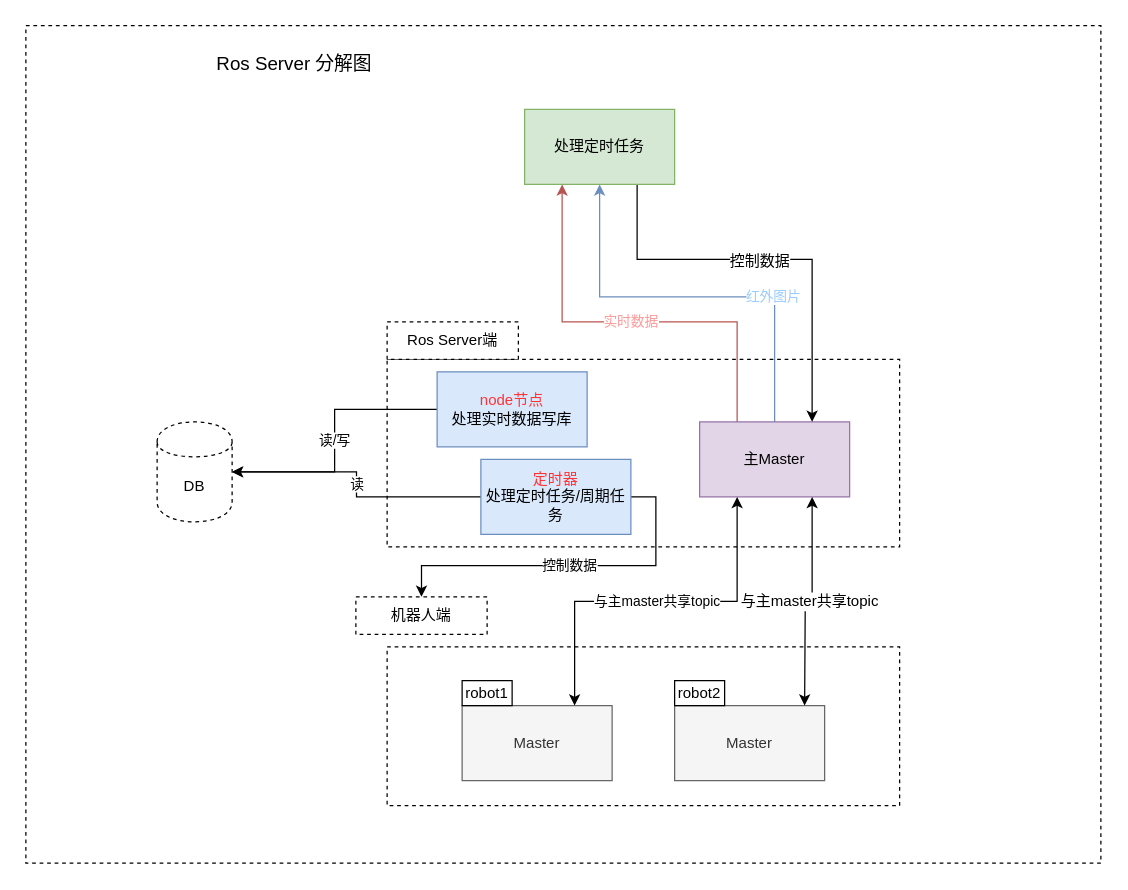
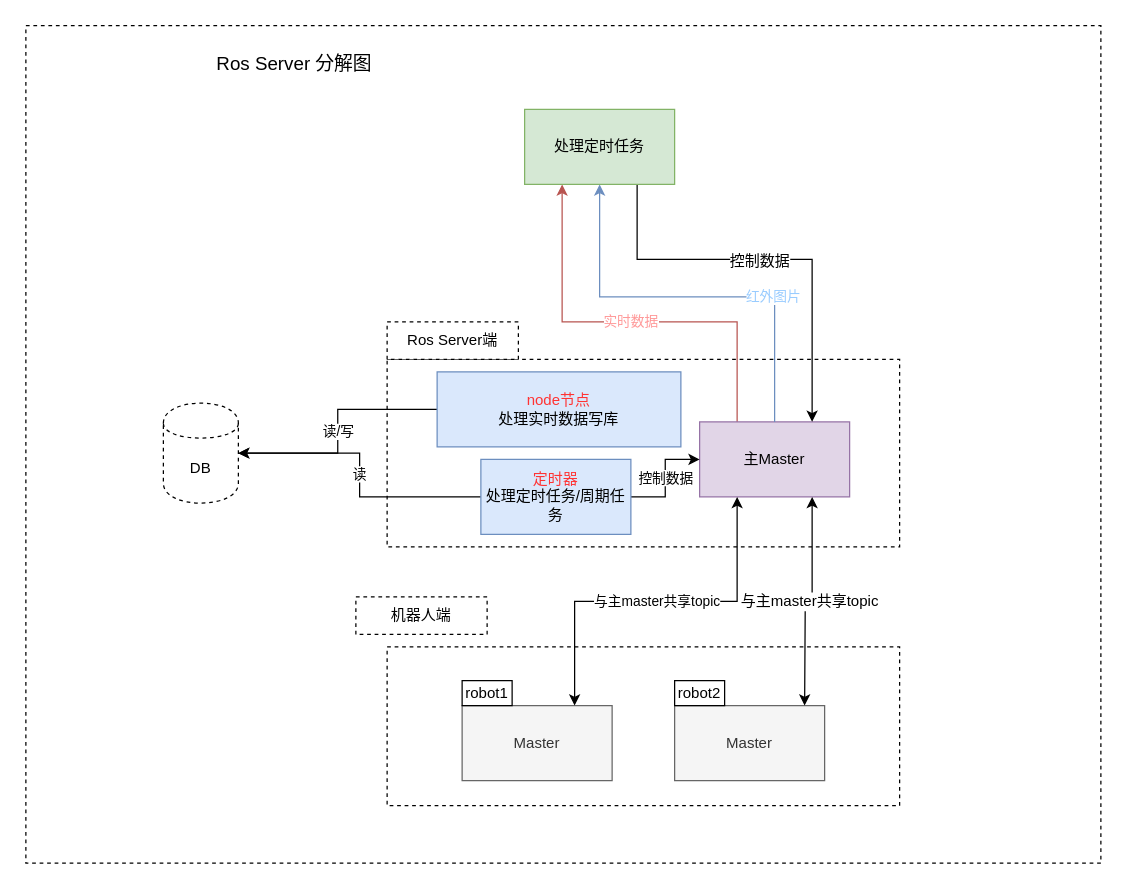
(512, 409) -> (559, 409)
(194, 472) -> (201, 453)
(562, 566) -> (665, 472)
